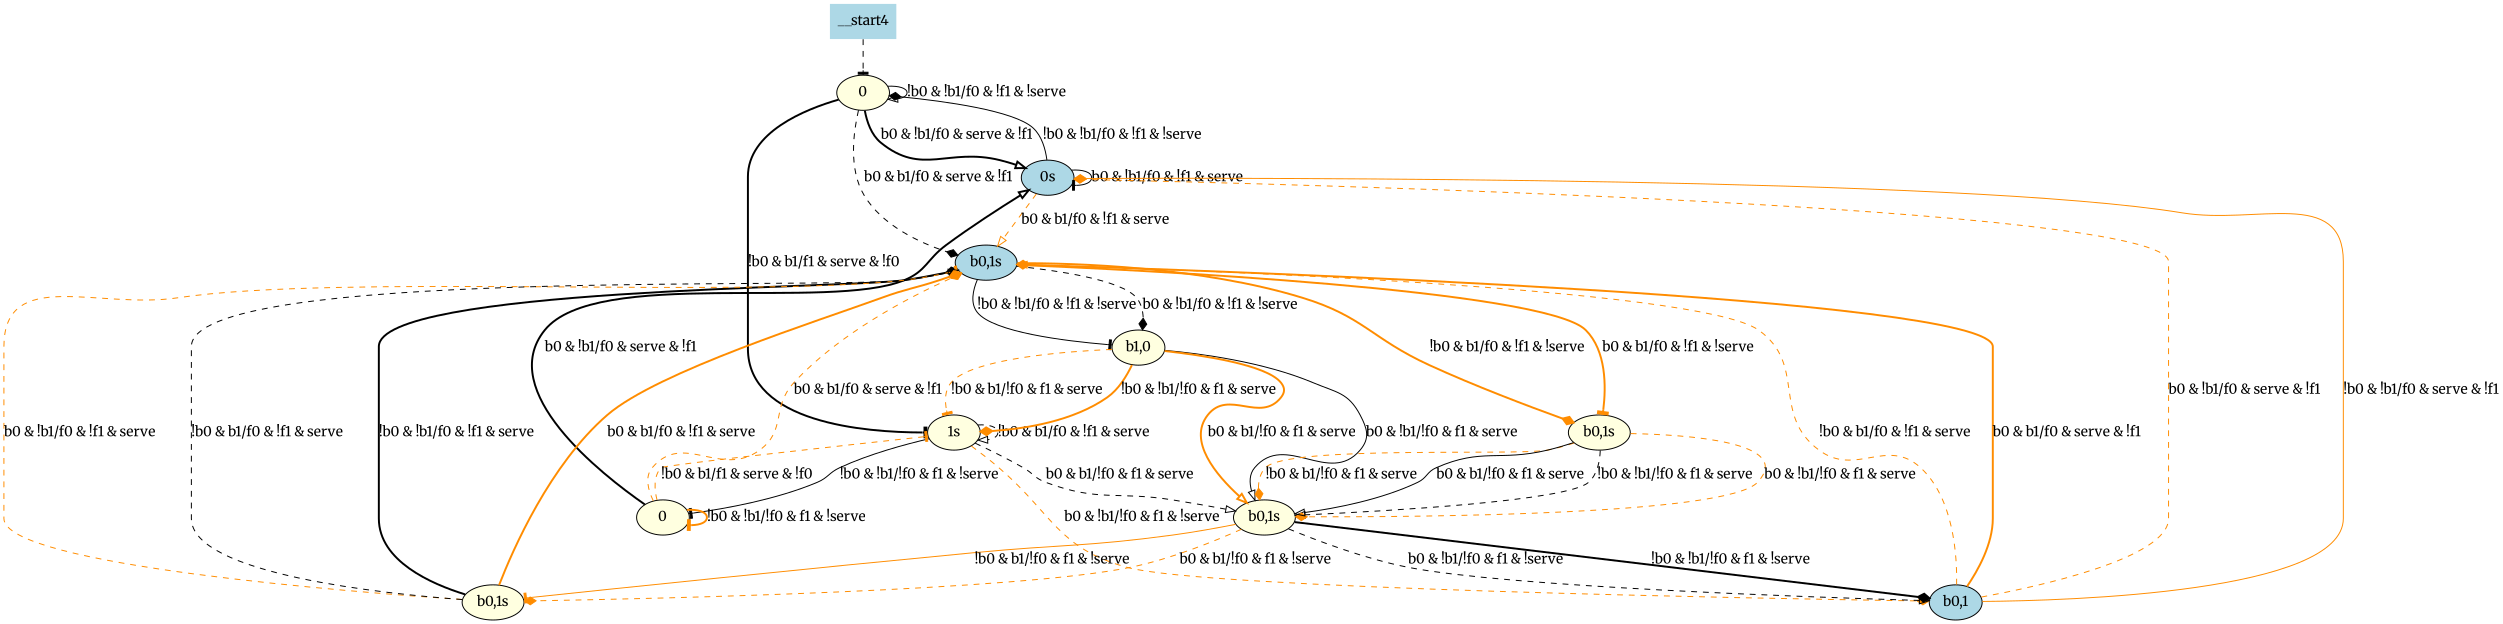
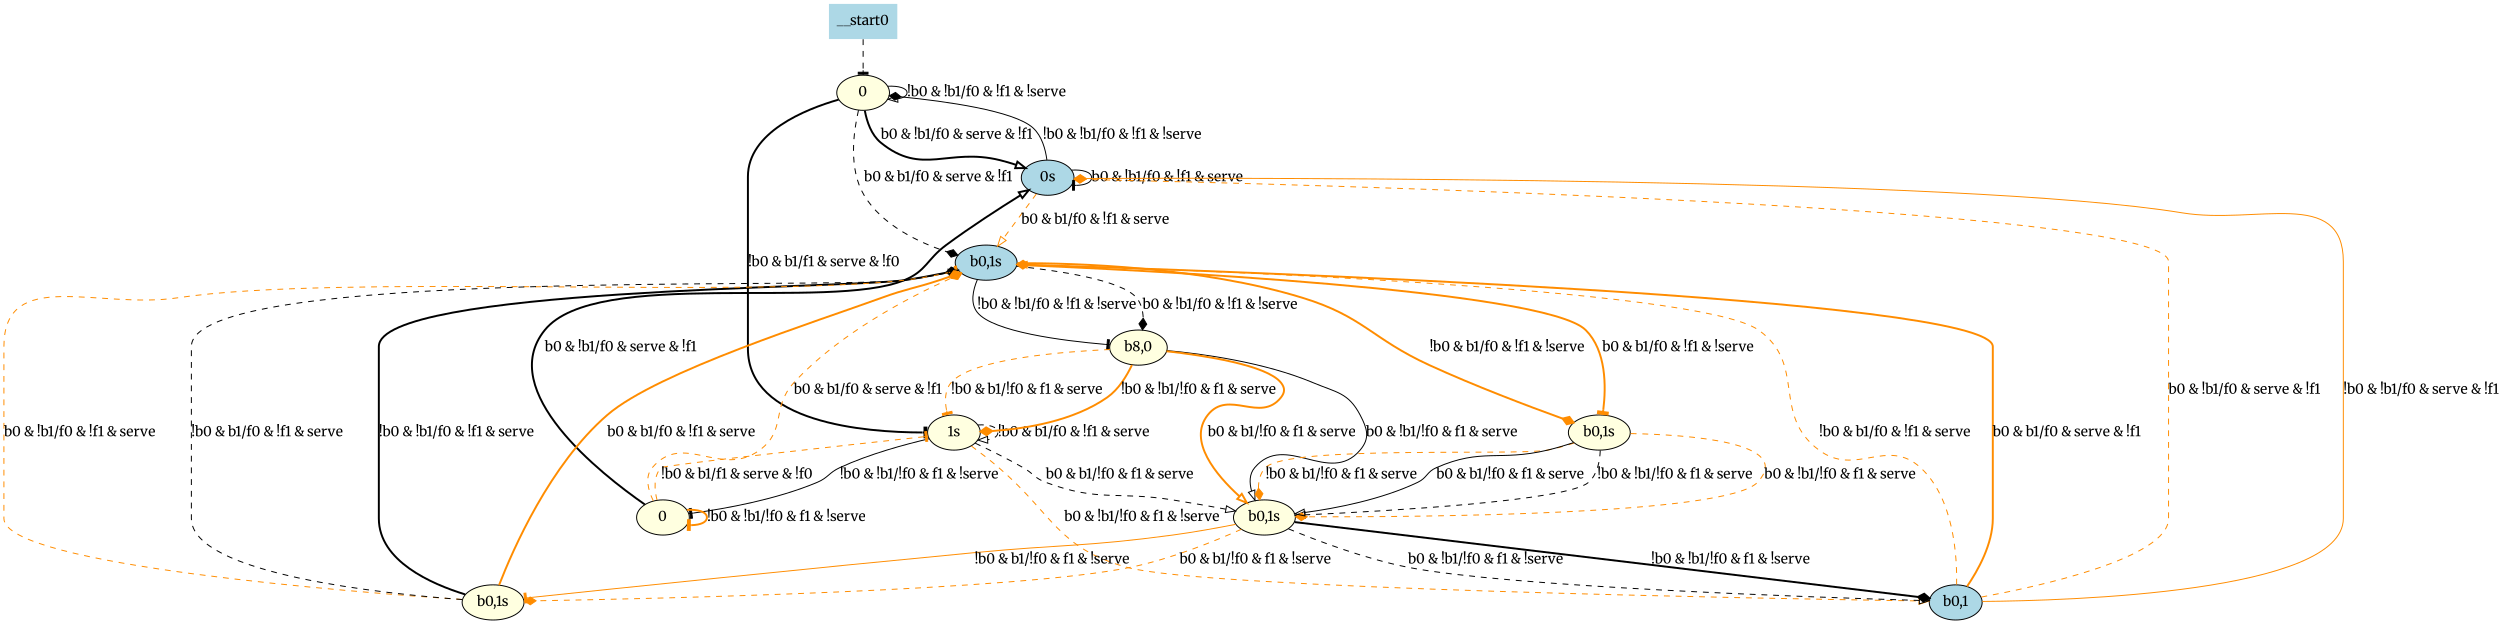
(863, 21) -> (863, 21)
(1138, 348) -> (1138, 348)
(1422, 589) -> (1422, 589)
